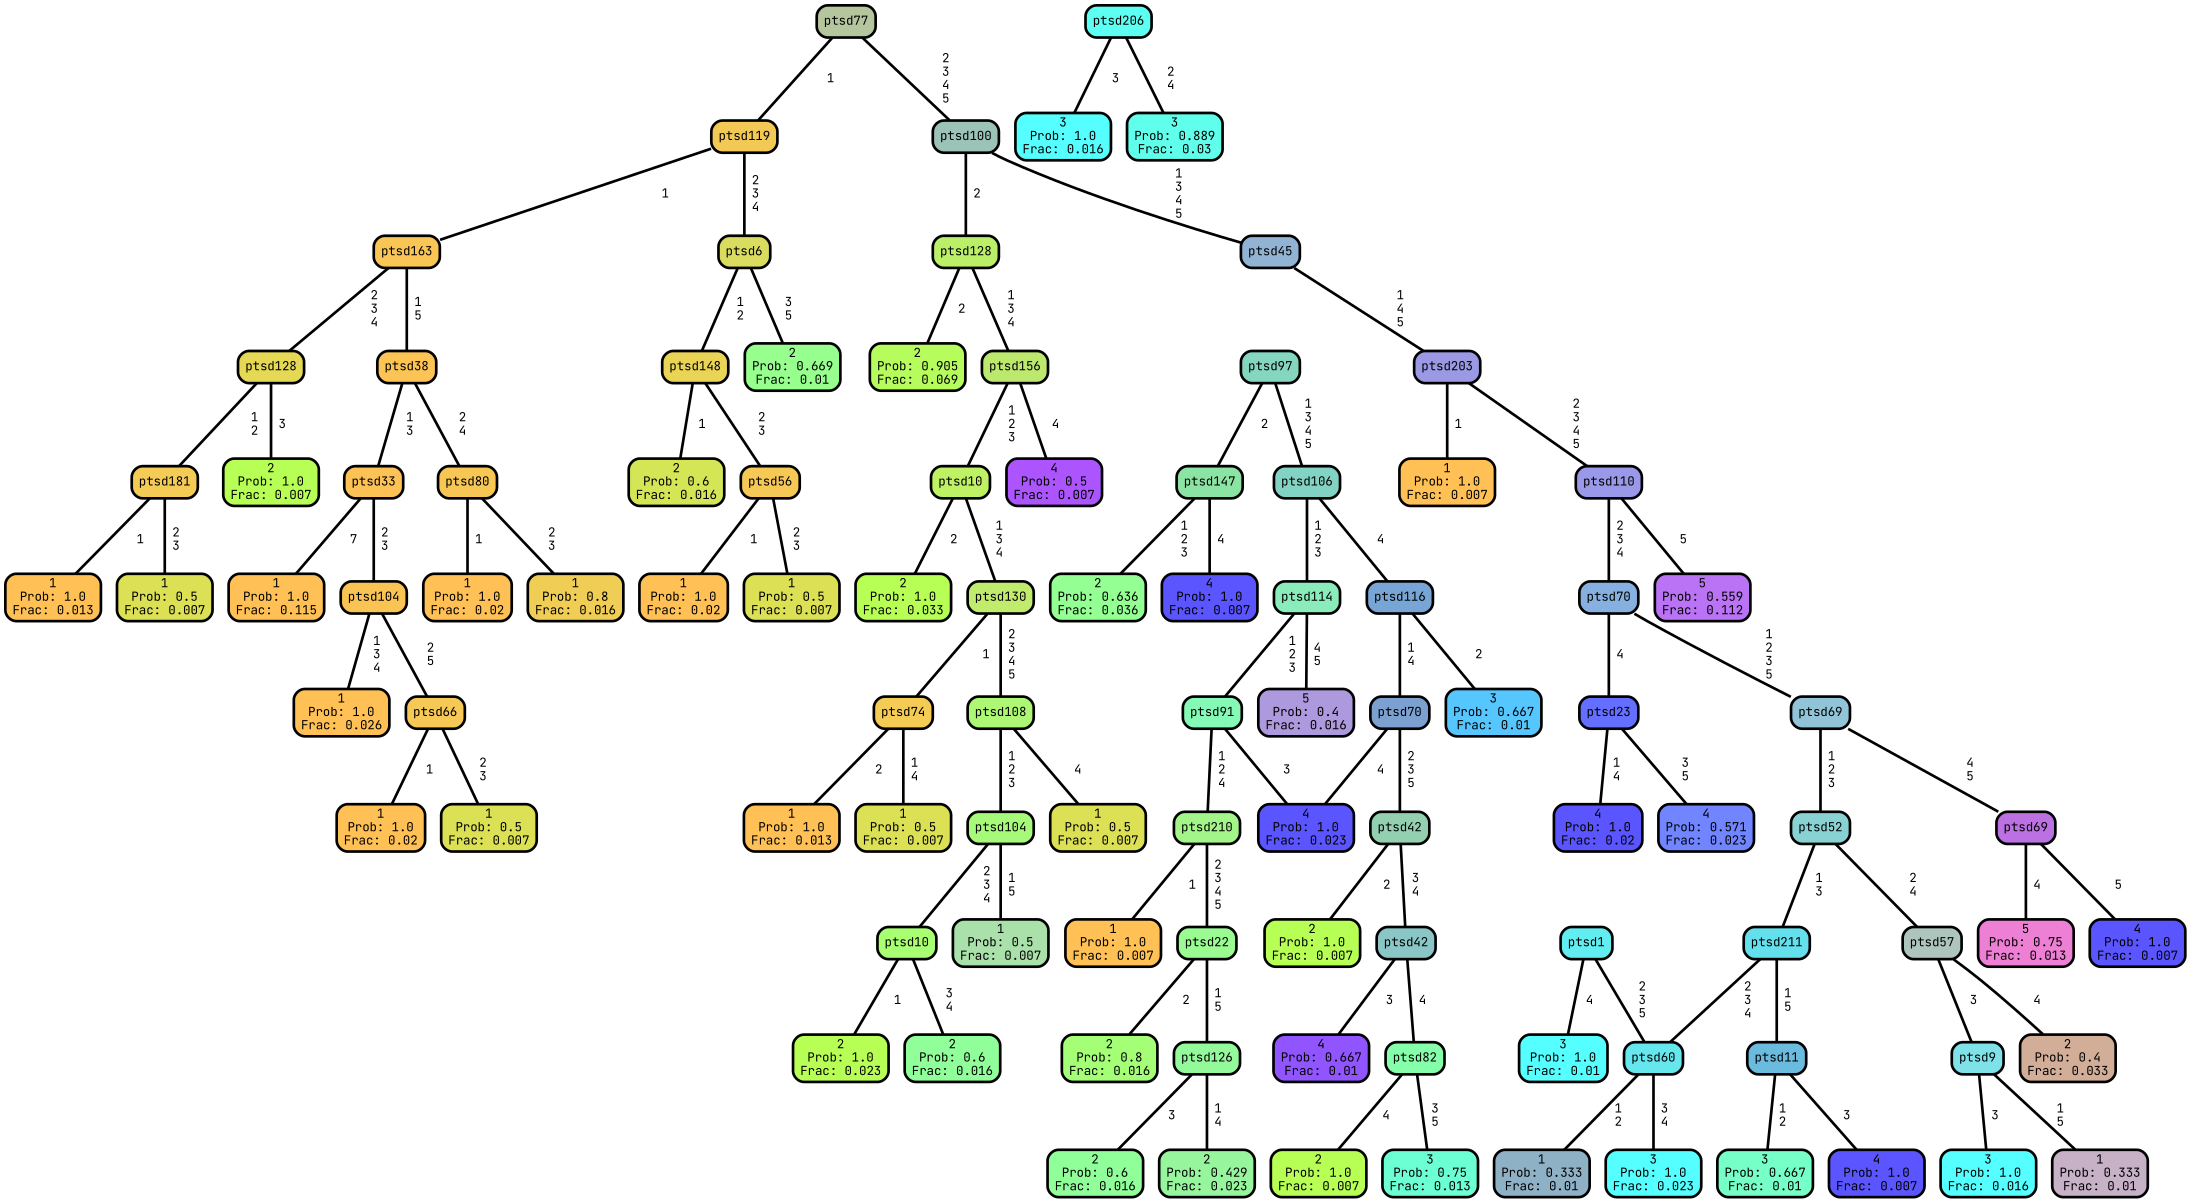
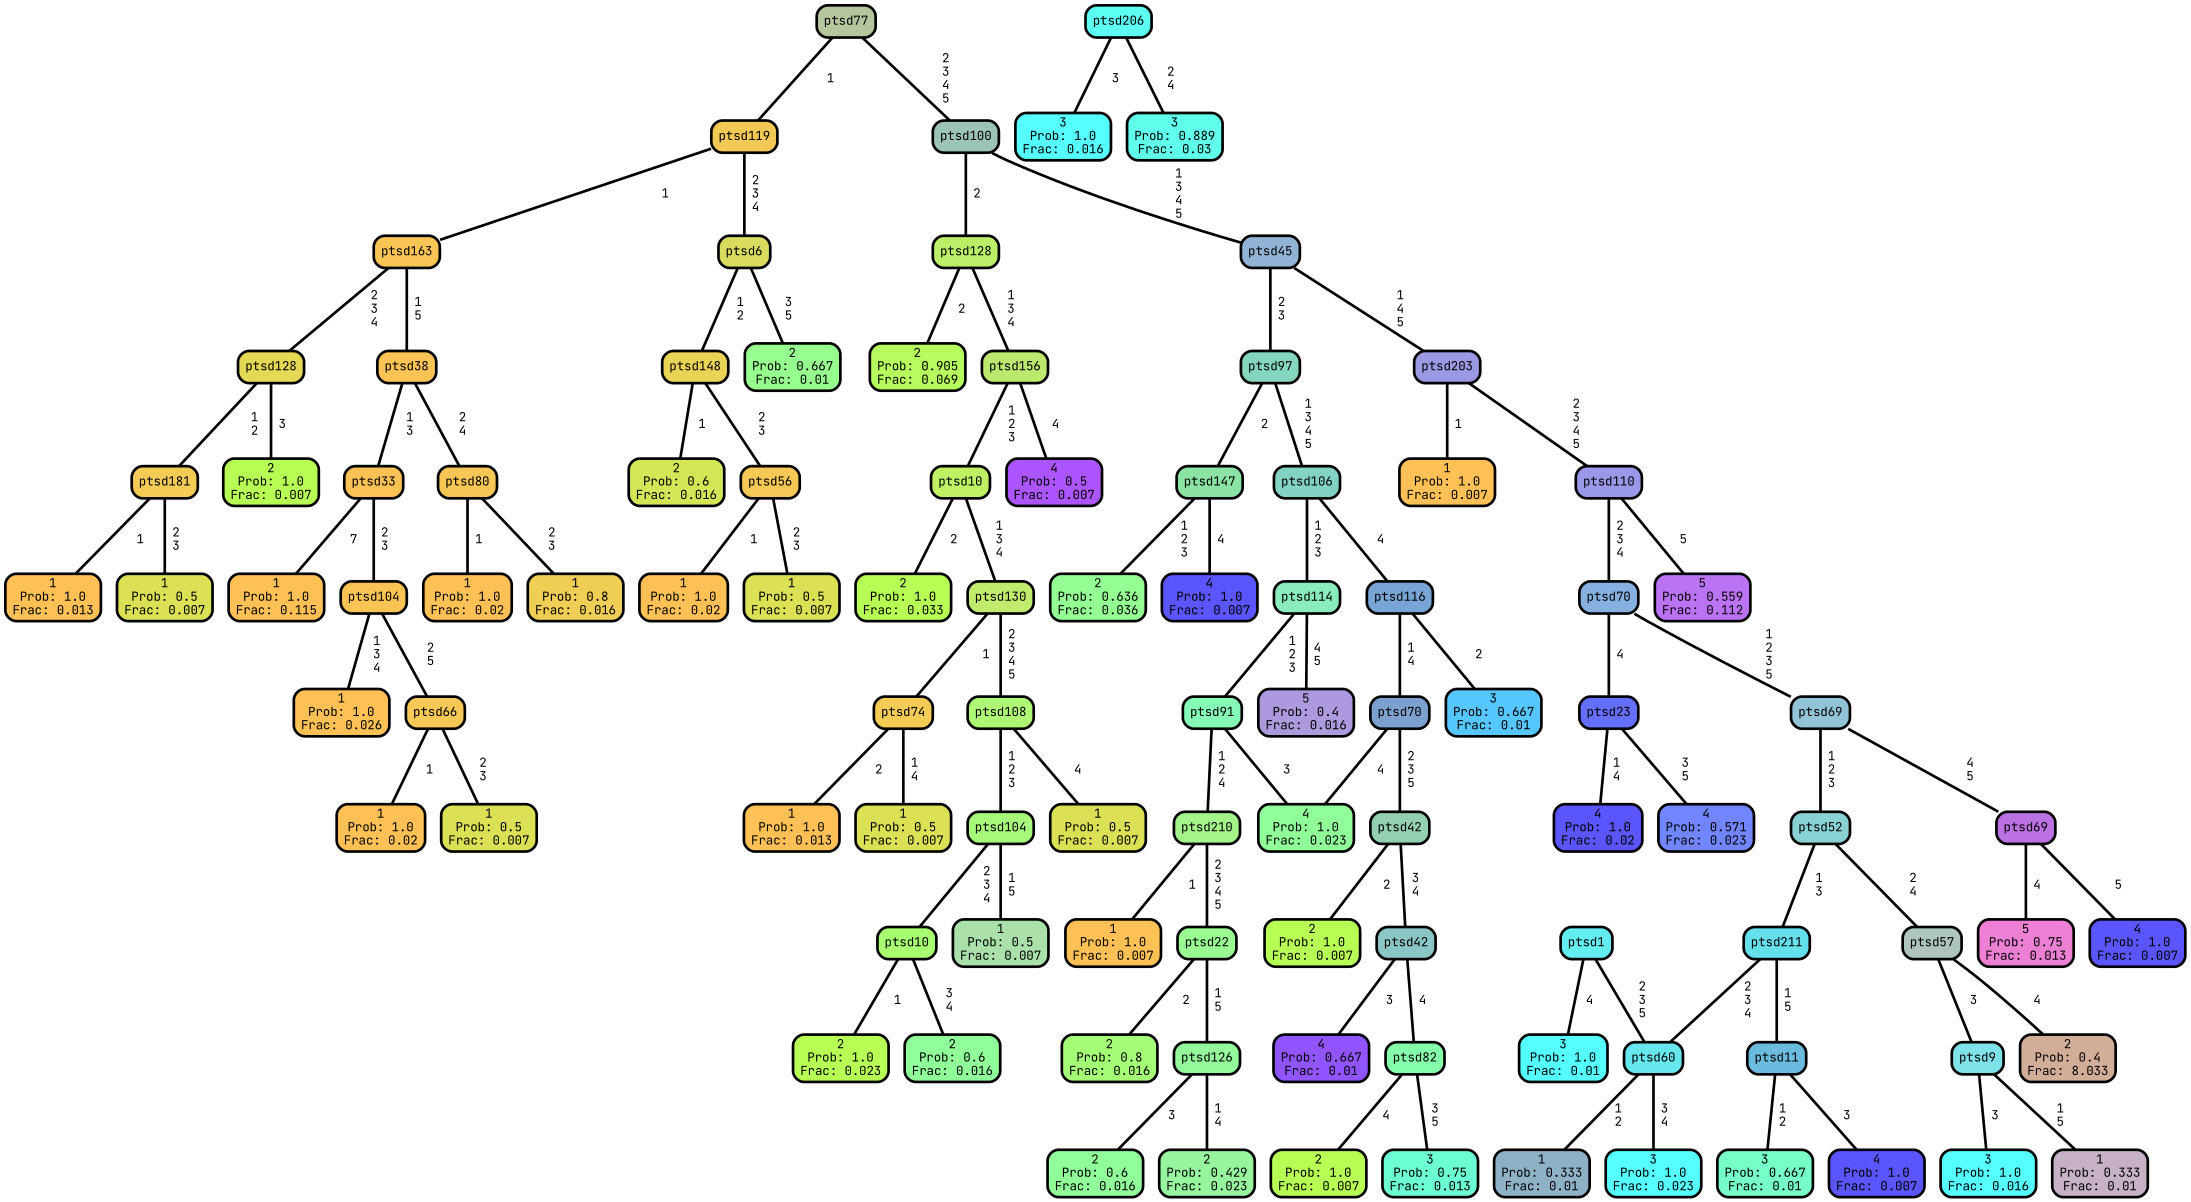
none -> (1270, 309)
(793, 367) -> (793, 367)
(1306, 828) -> (1306, 828)
(2068, 1058) -> (2068, 1058)
